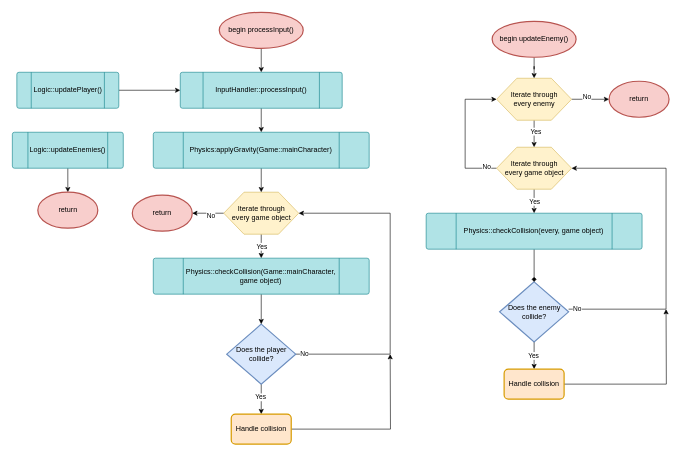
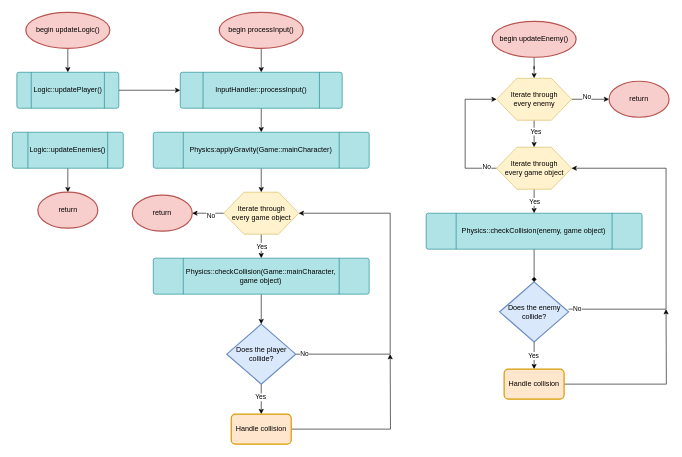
none -> (68, 30)
none -> (68, 66)
(534, 231) -> (534, 231)
